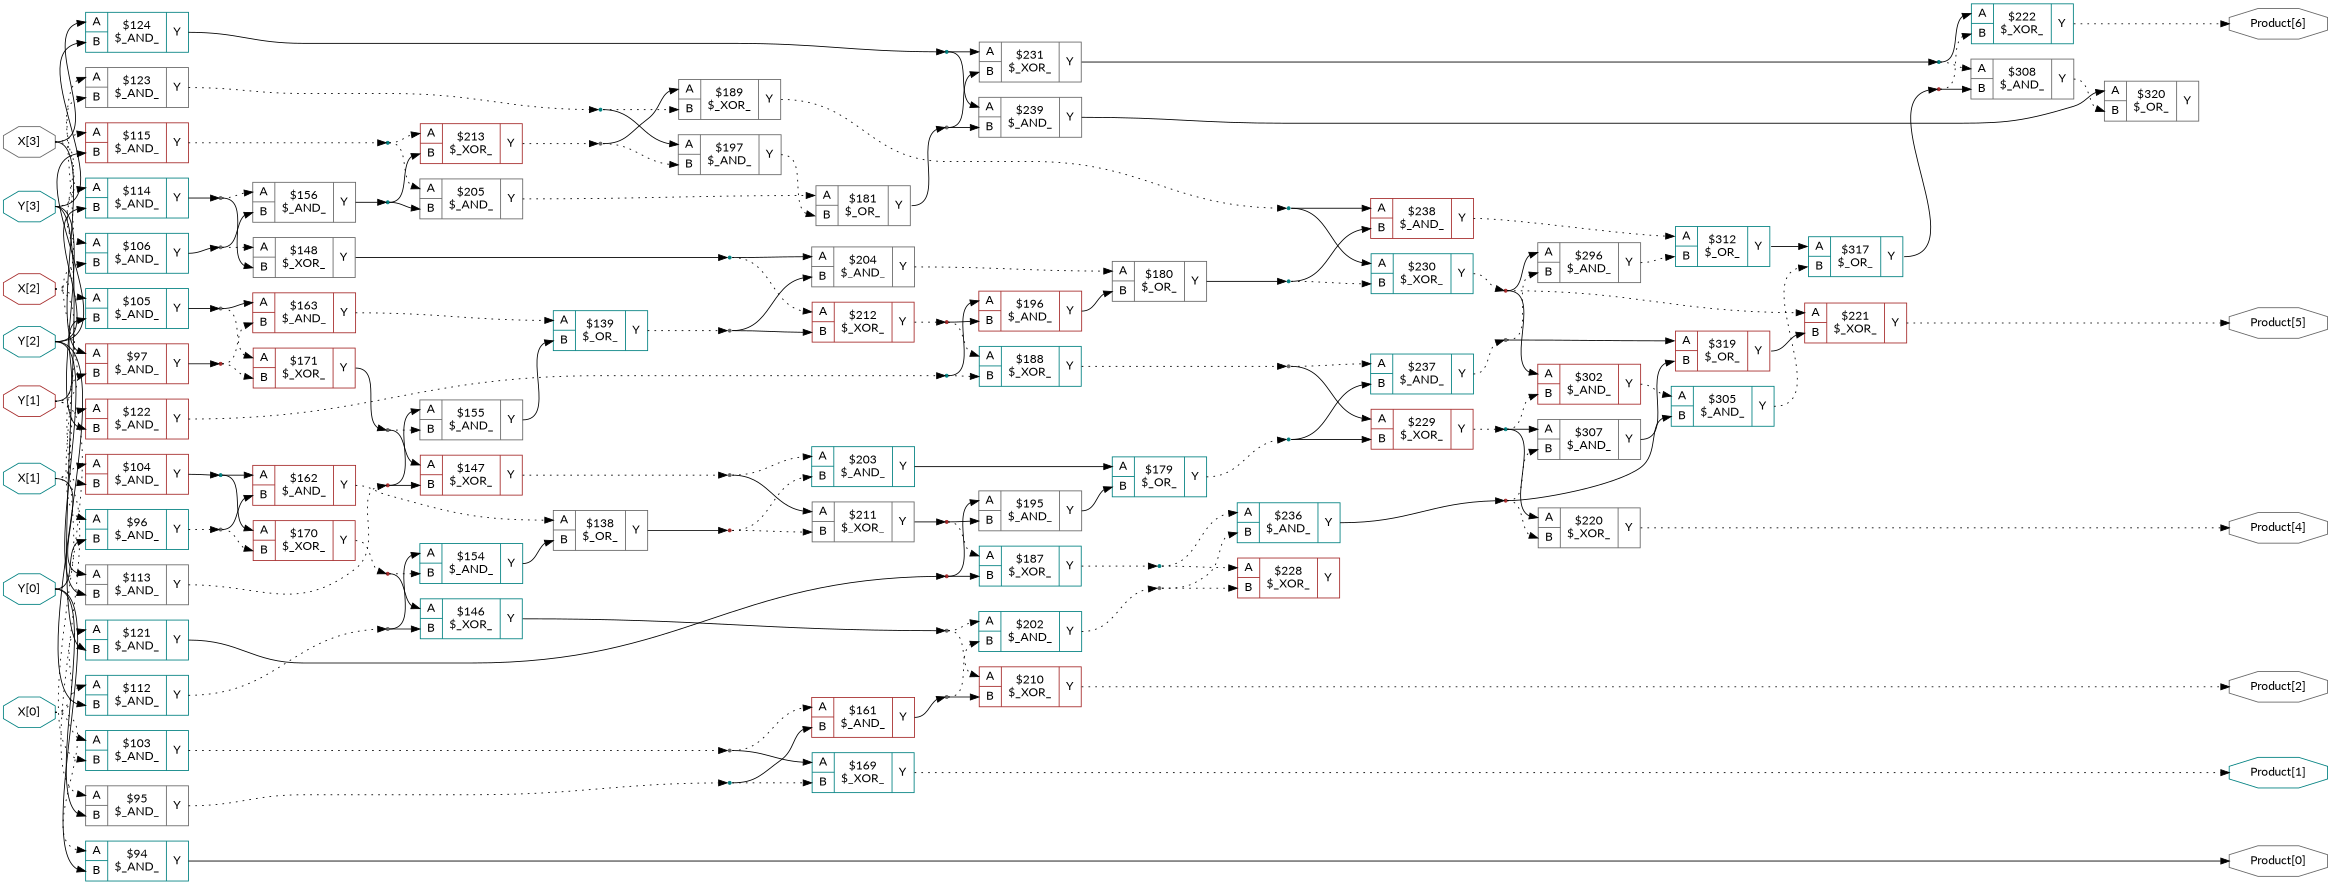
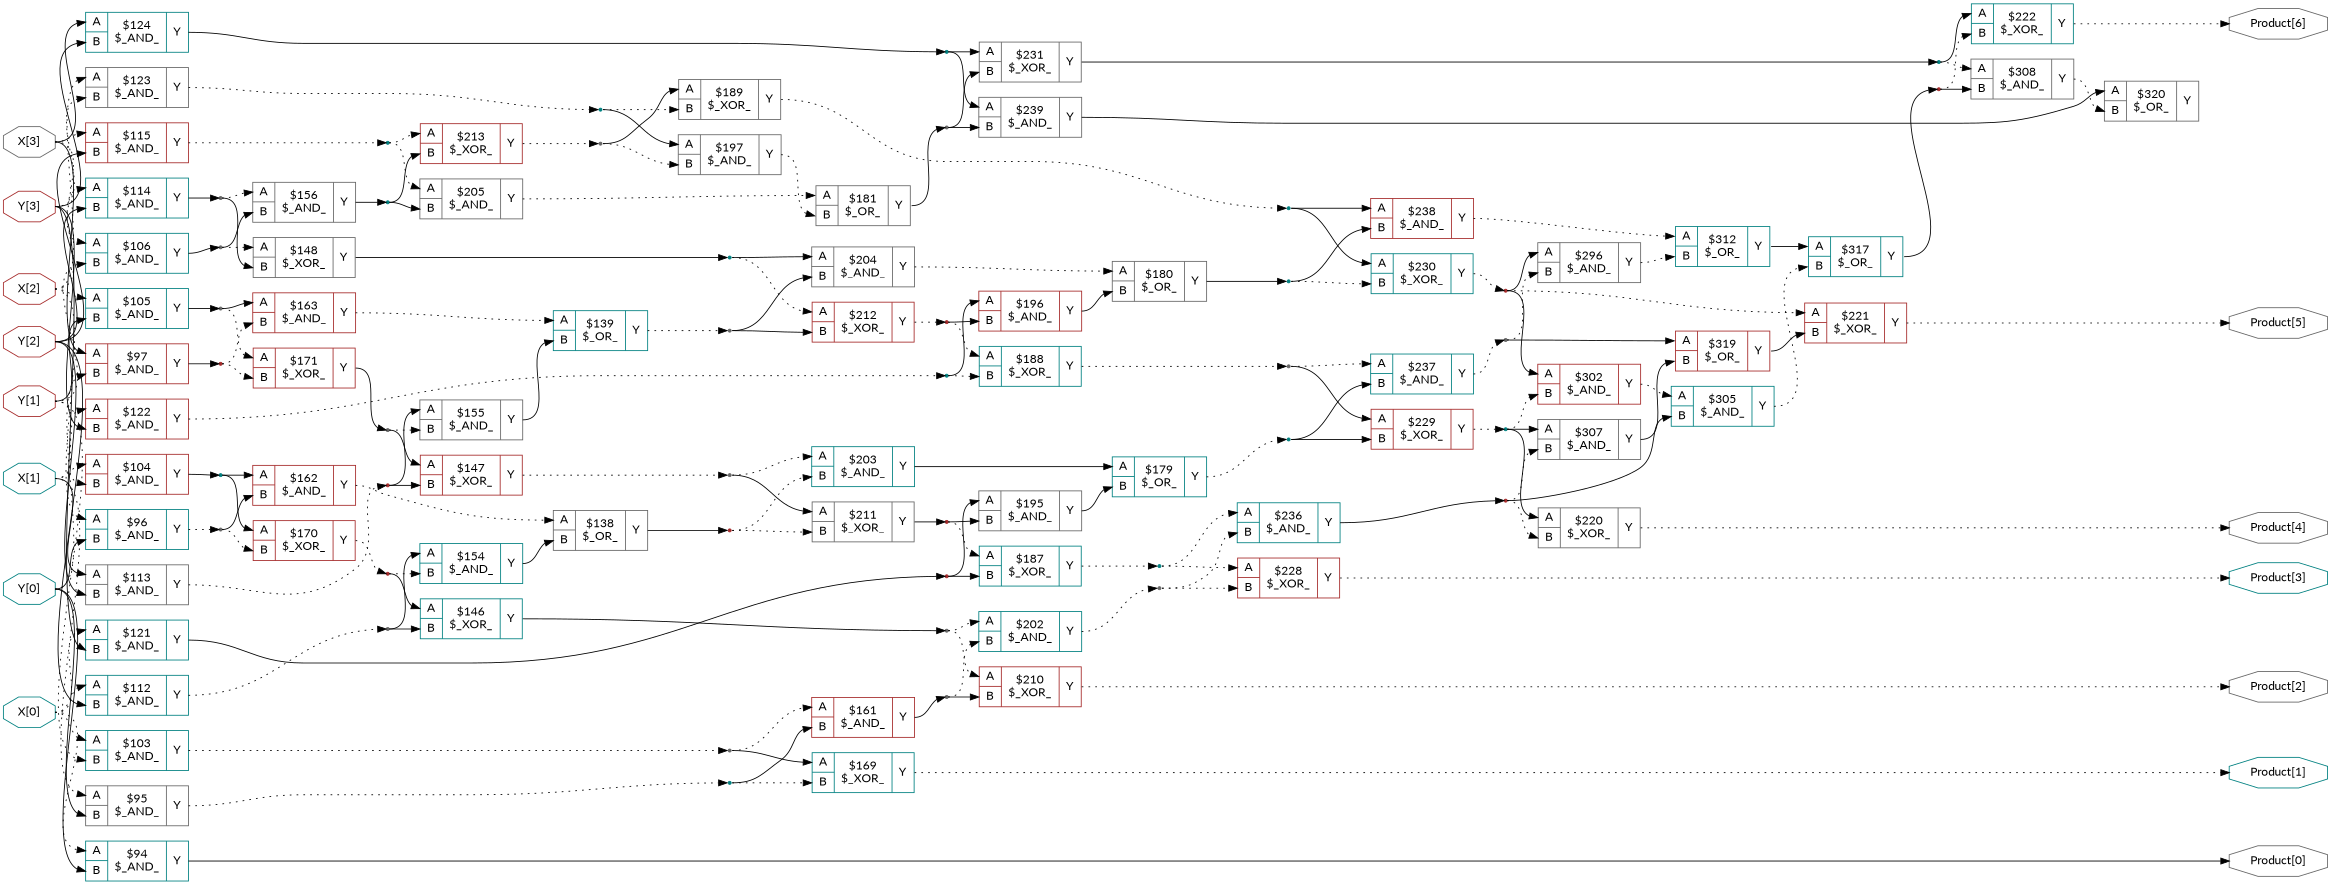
(29, 207) -> (29, 207)
(29, 342) -> (29, 342)
none -> (2278, 578)
